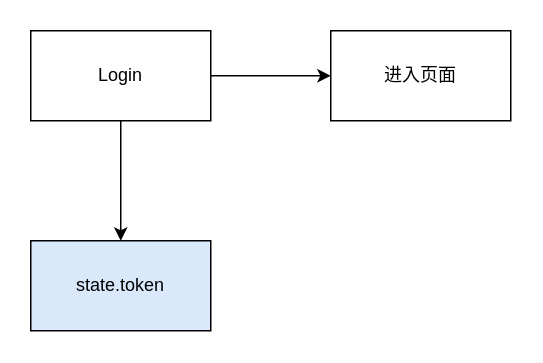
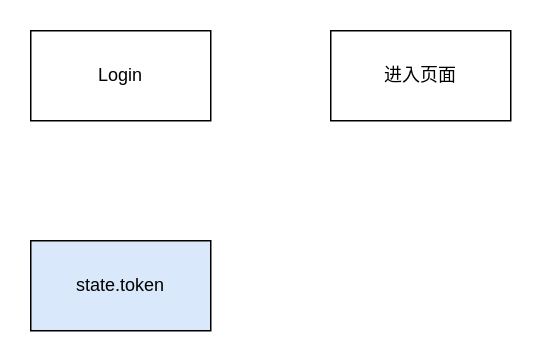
(266, 76) -> none
(121, 176) -> none
